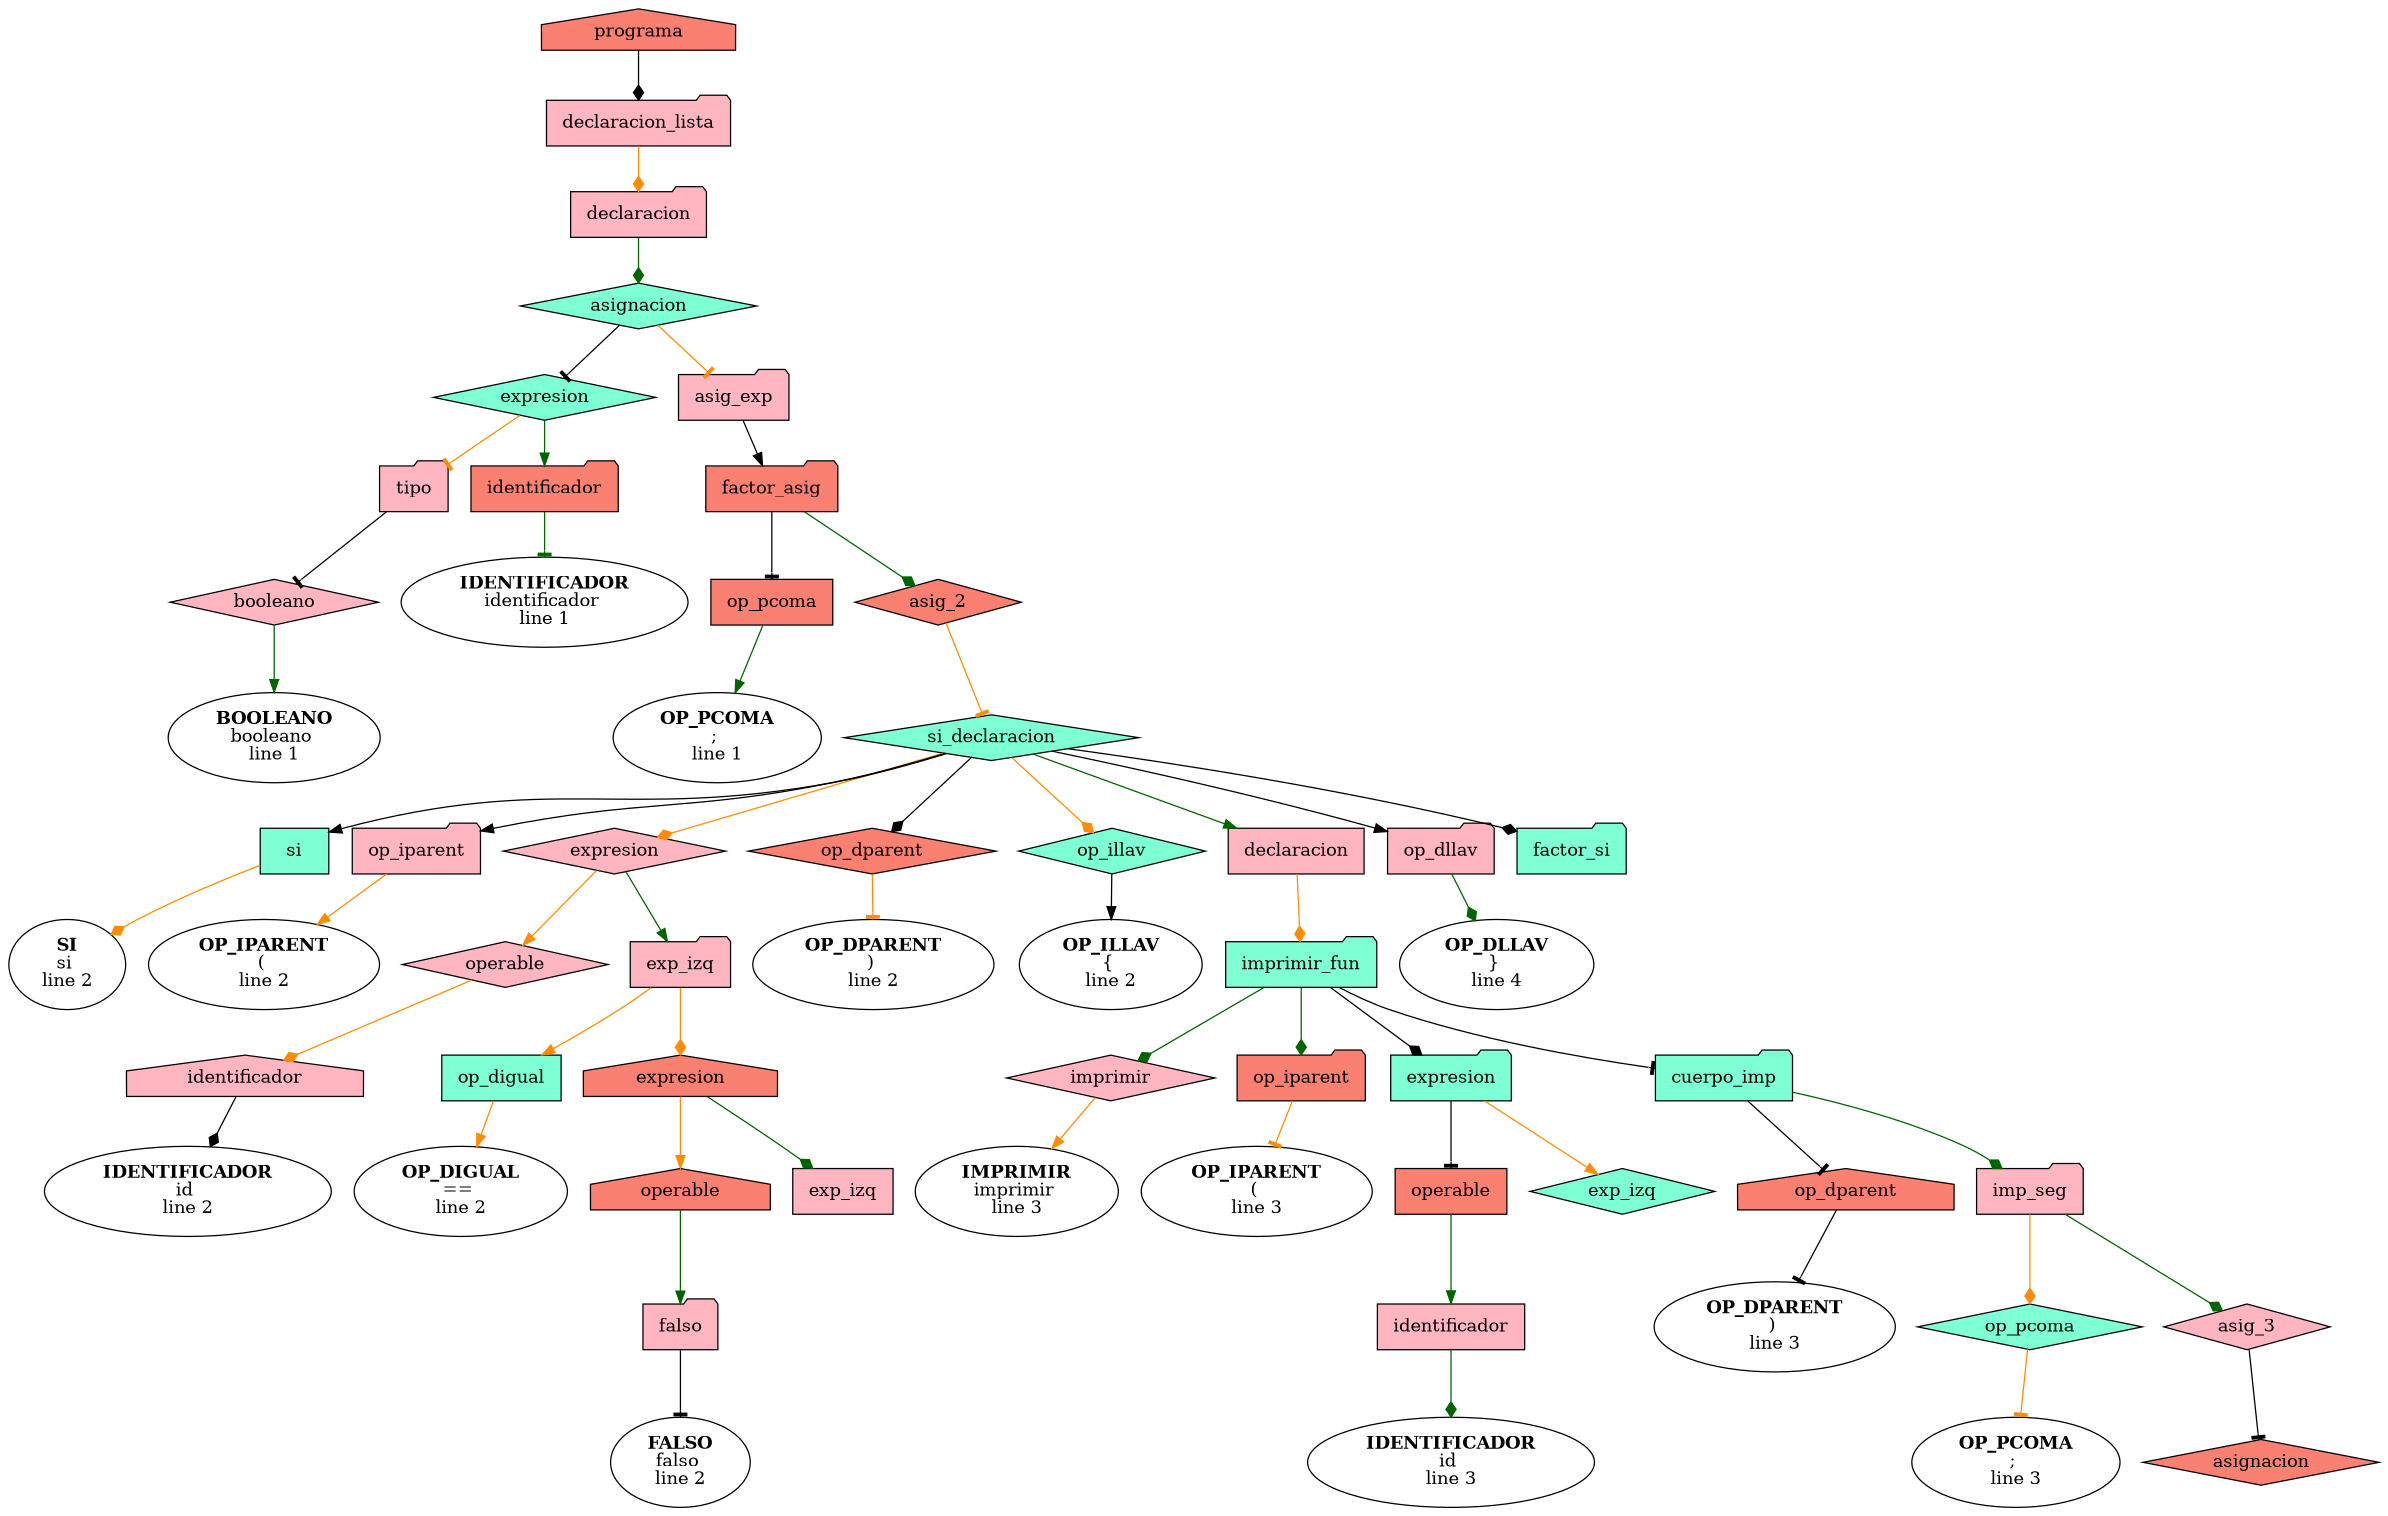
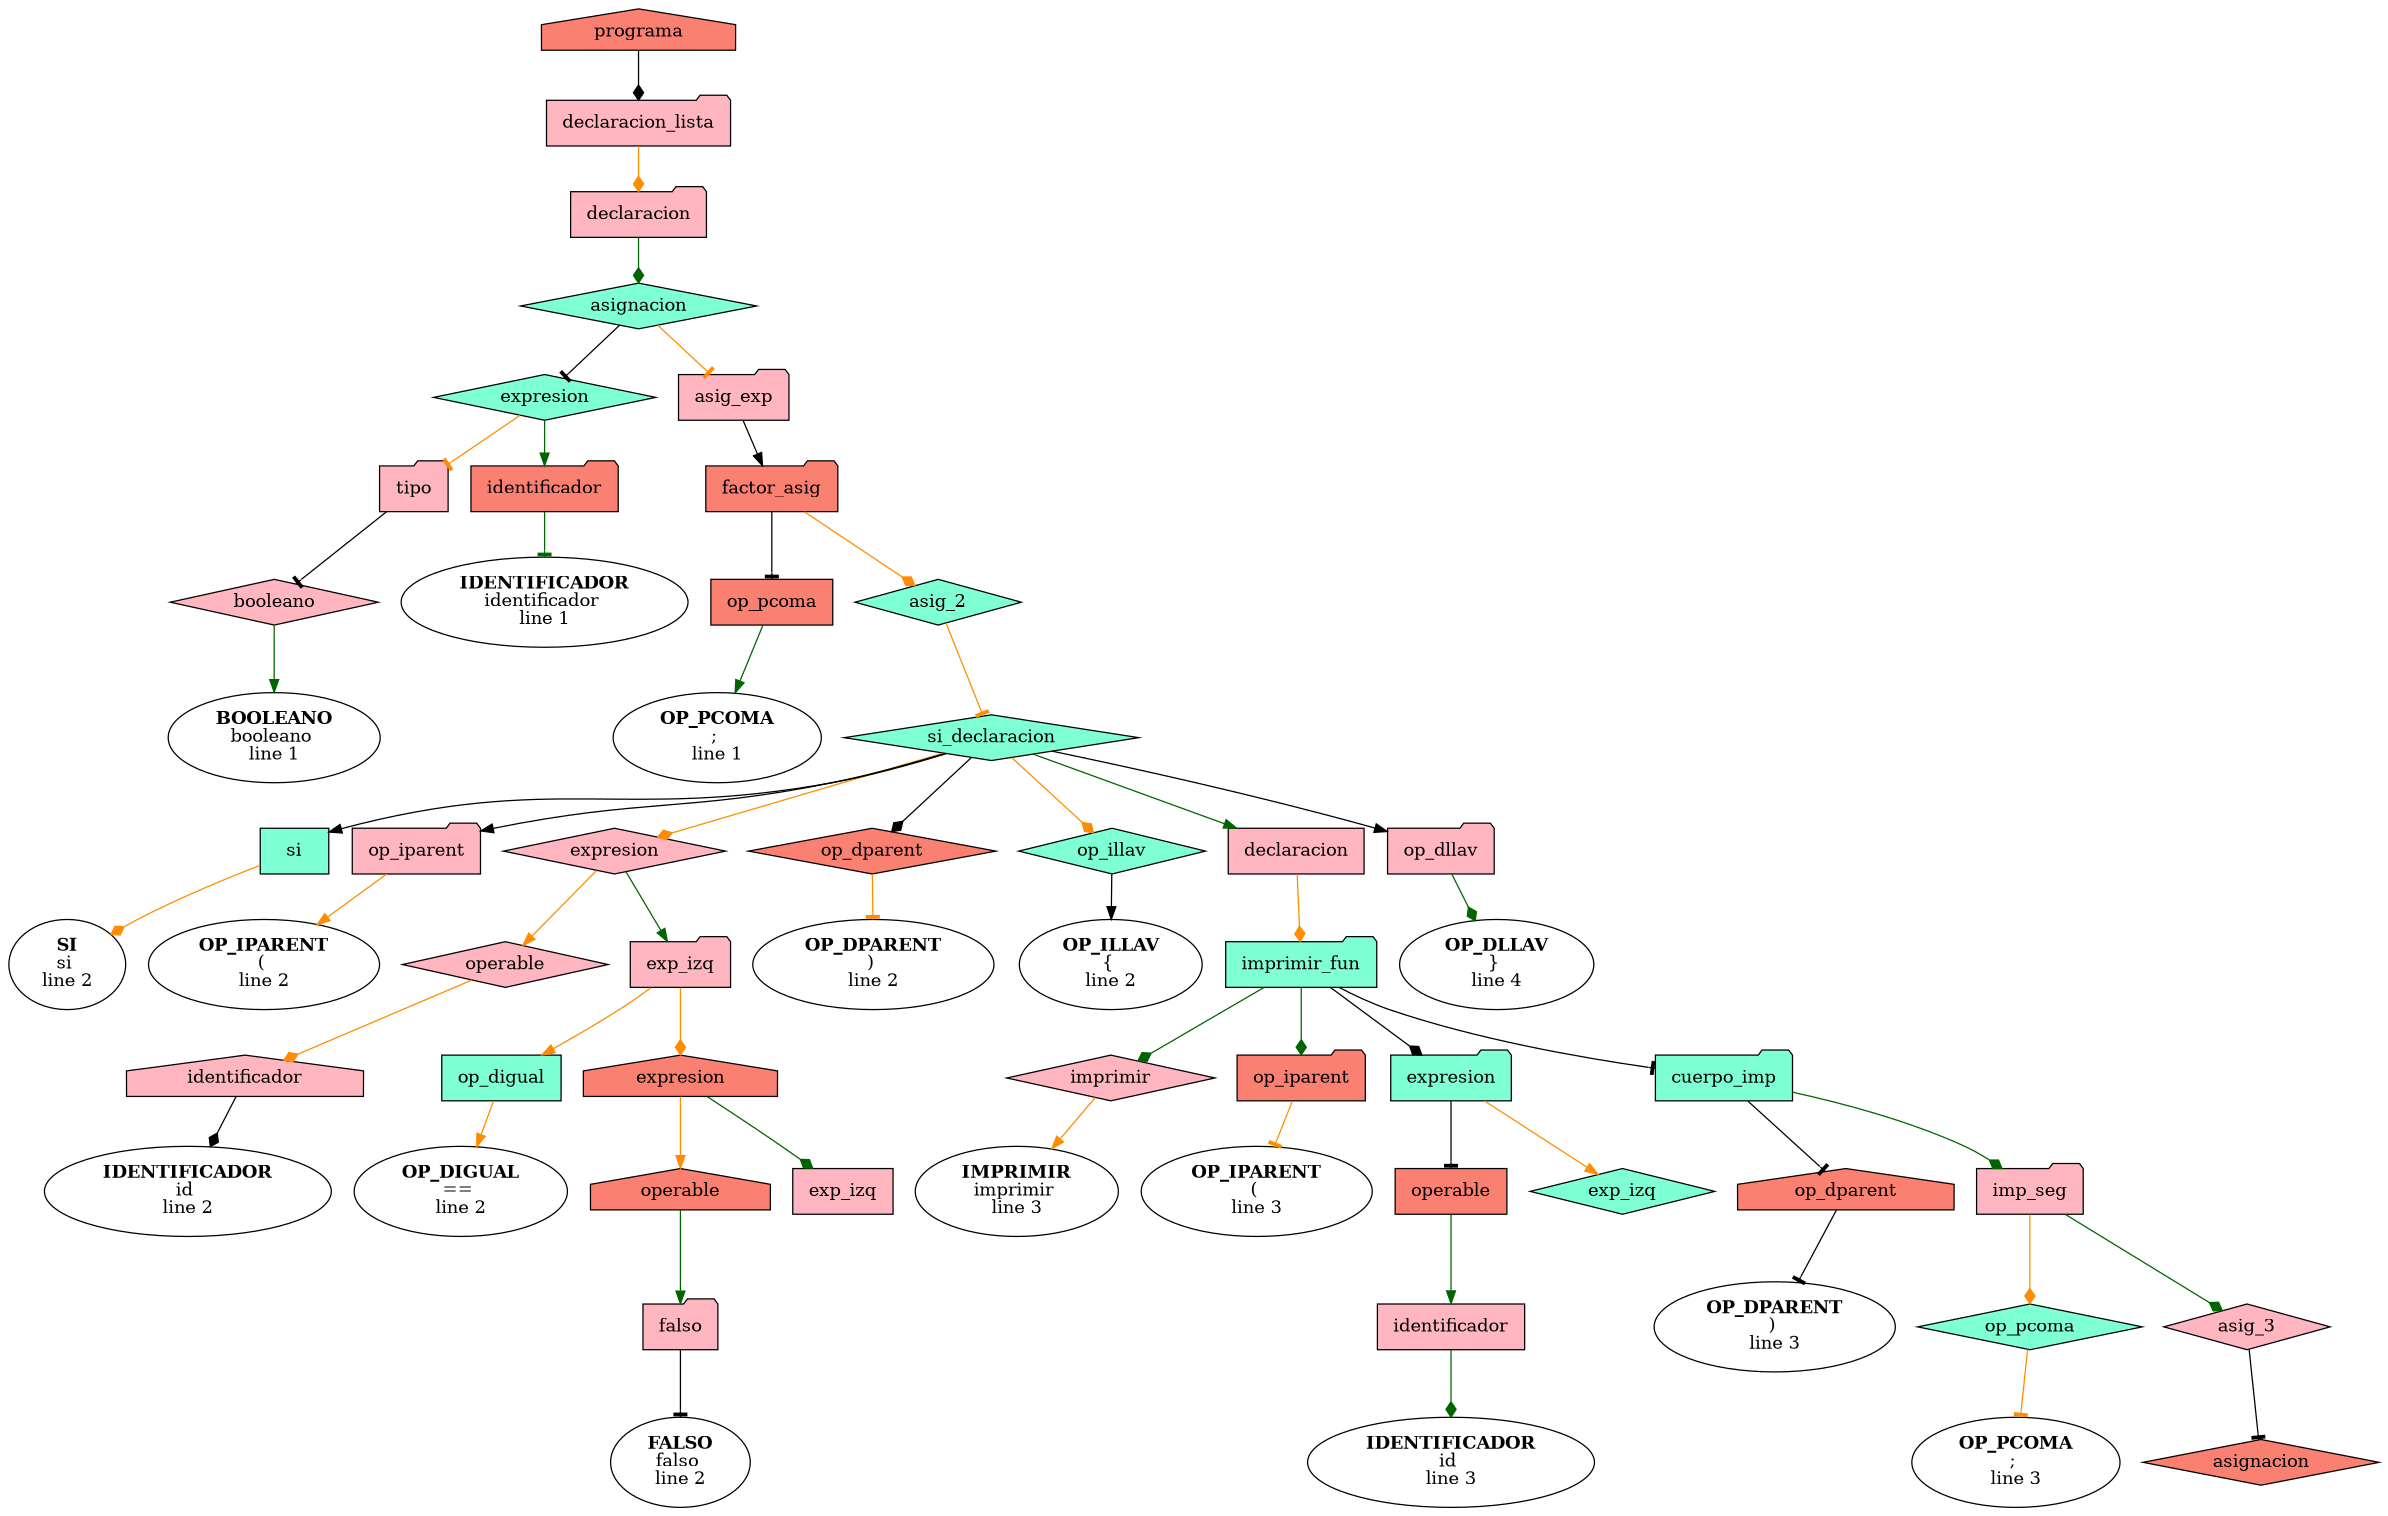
(853, 544) -> (853, 544)
(938, 602) -> (938, 602)
(1572, 851) -> none
